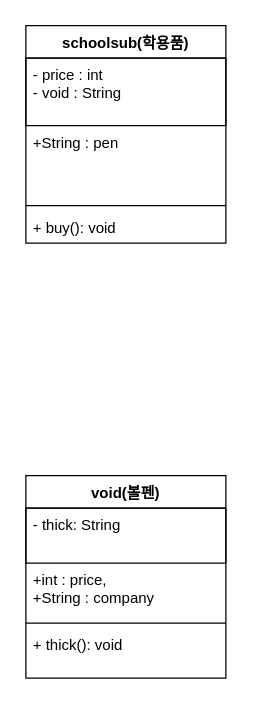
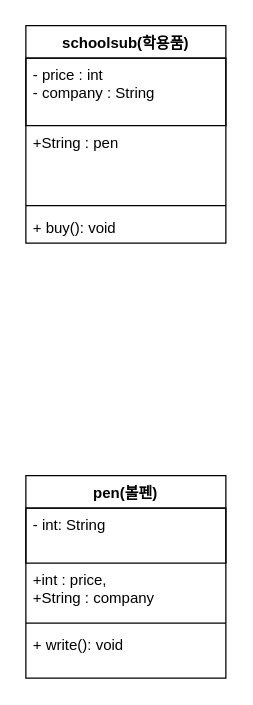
(84, 85) -> (99, 85)
(126, 493) -> (126, 493)
(86, 526) -> (78, 526)
(86, 646) -> (86, 646)
